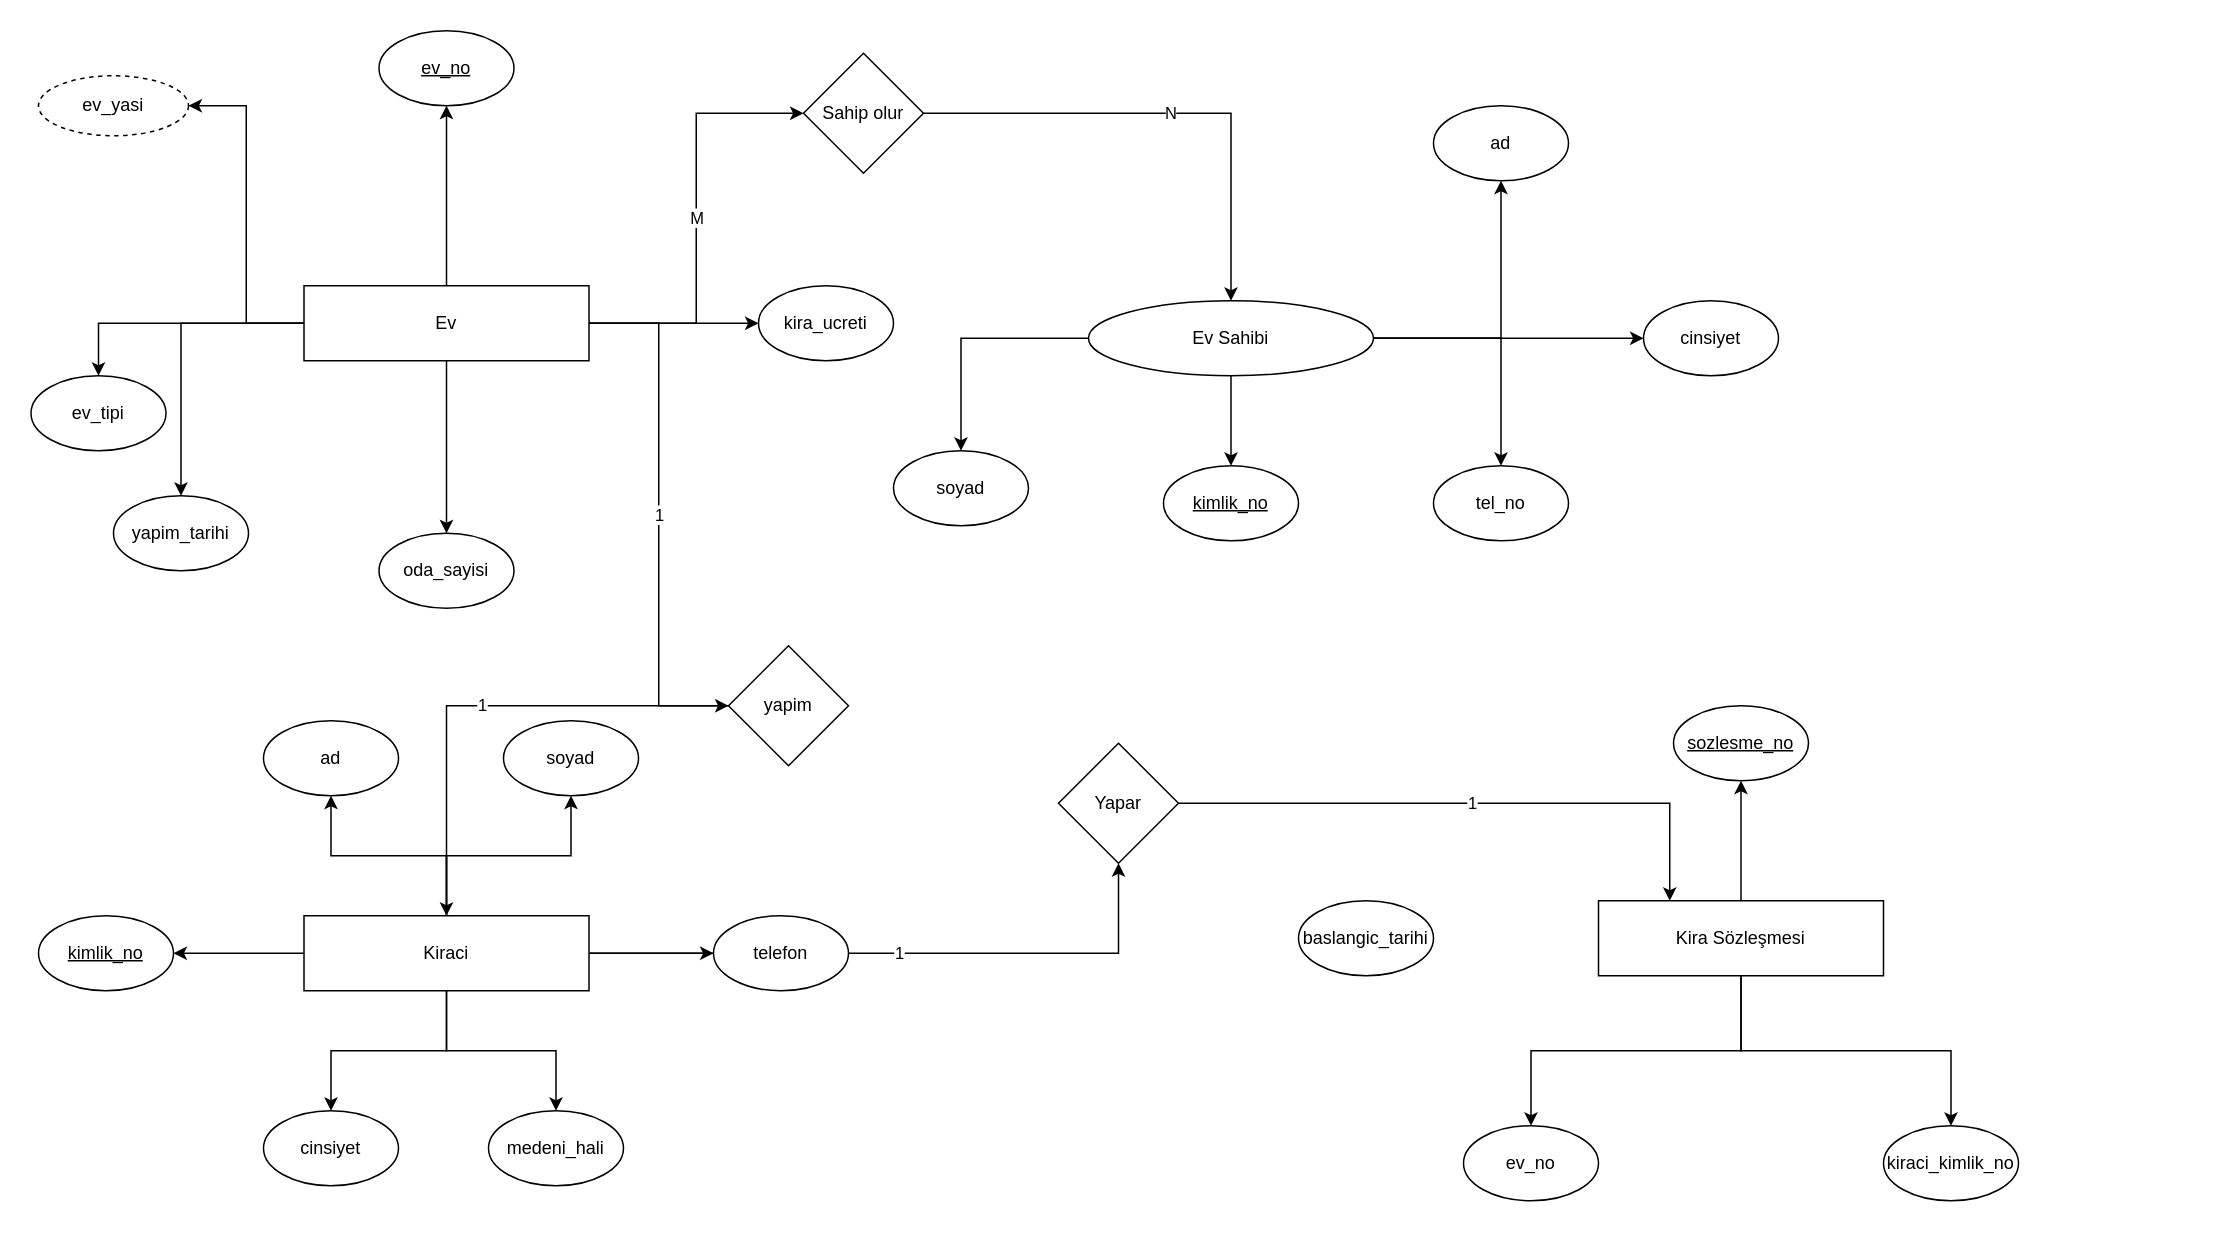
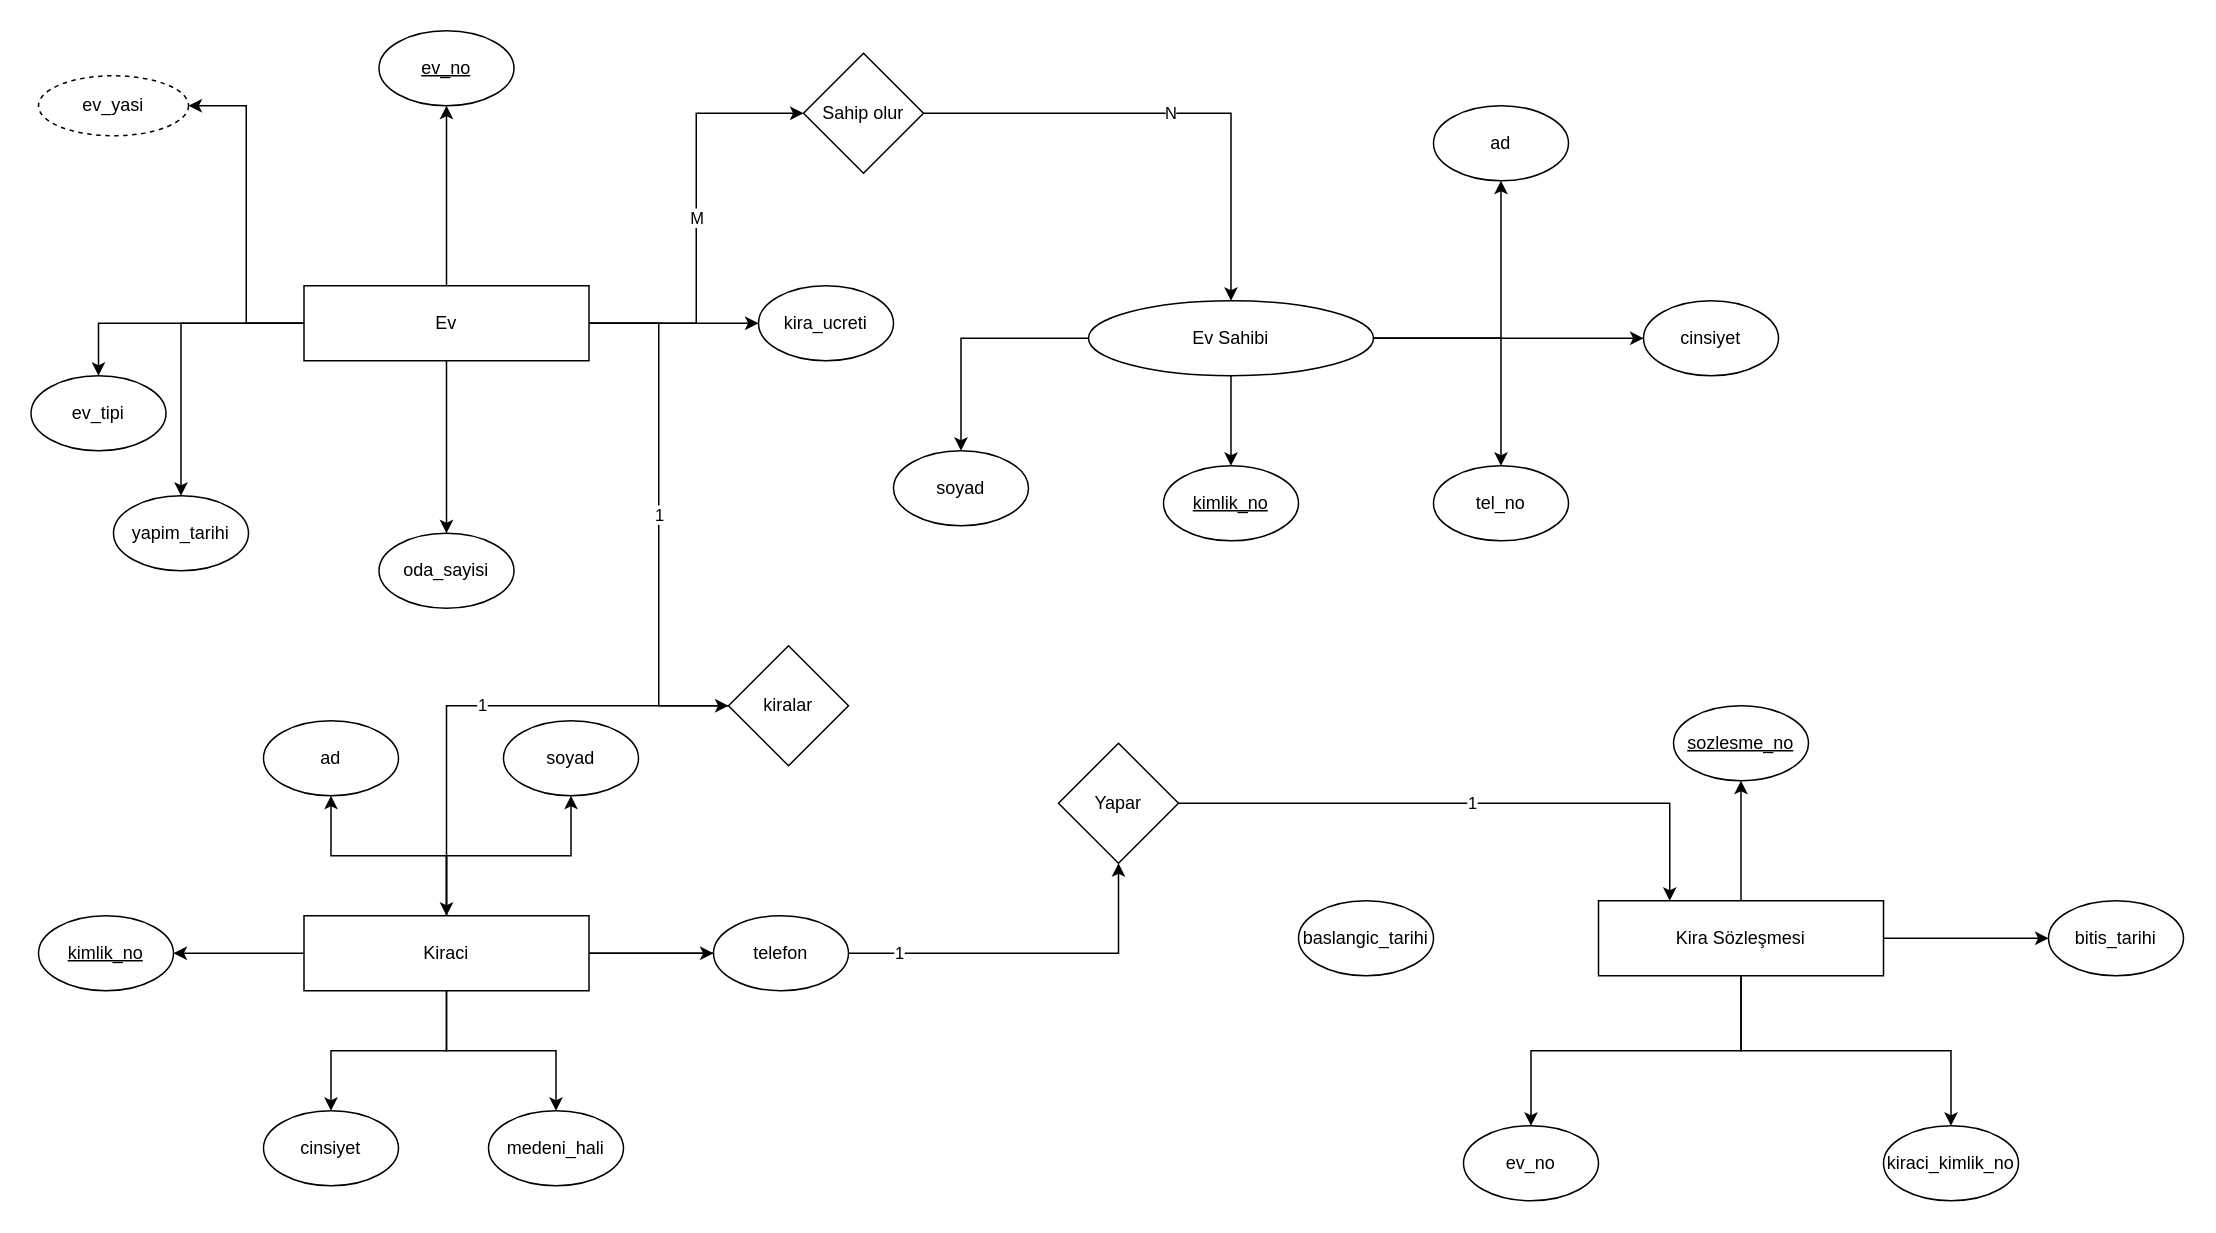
(788, 706) -> (788, 706)
none -> (1960, 938)
none -> (2116, 938)
